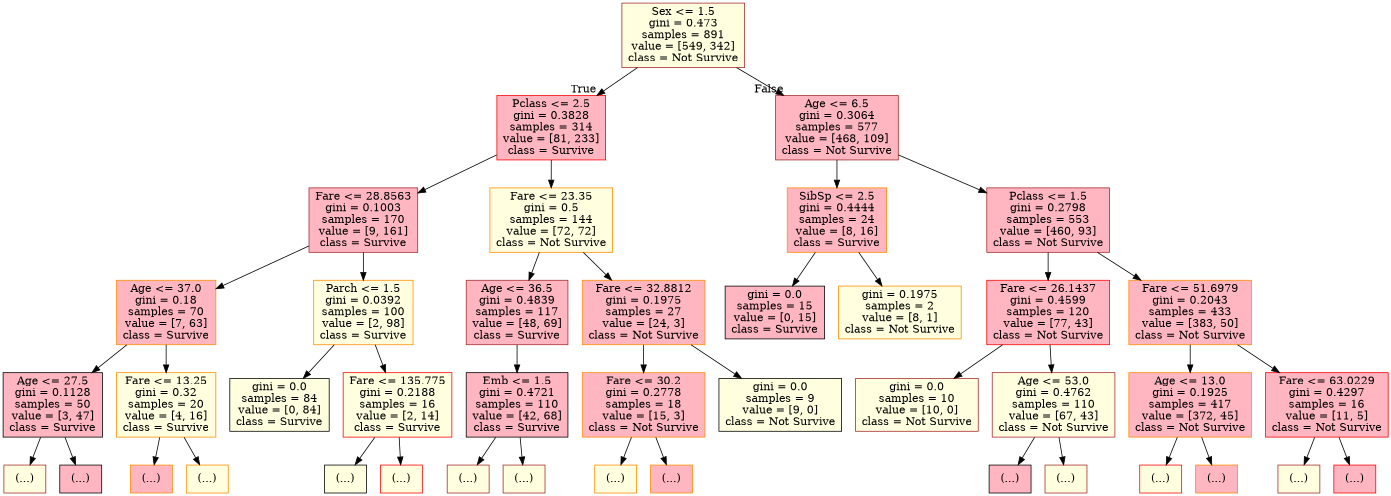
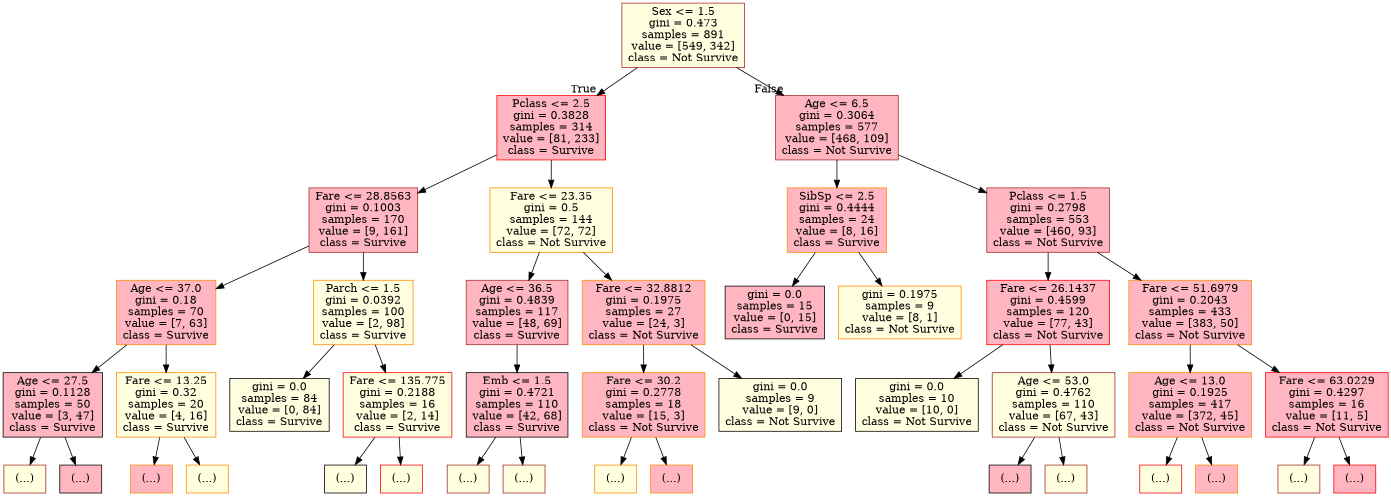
(900, 312) -> (900, 312)
(917, 405) -> (917, 405)
